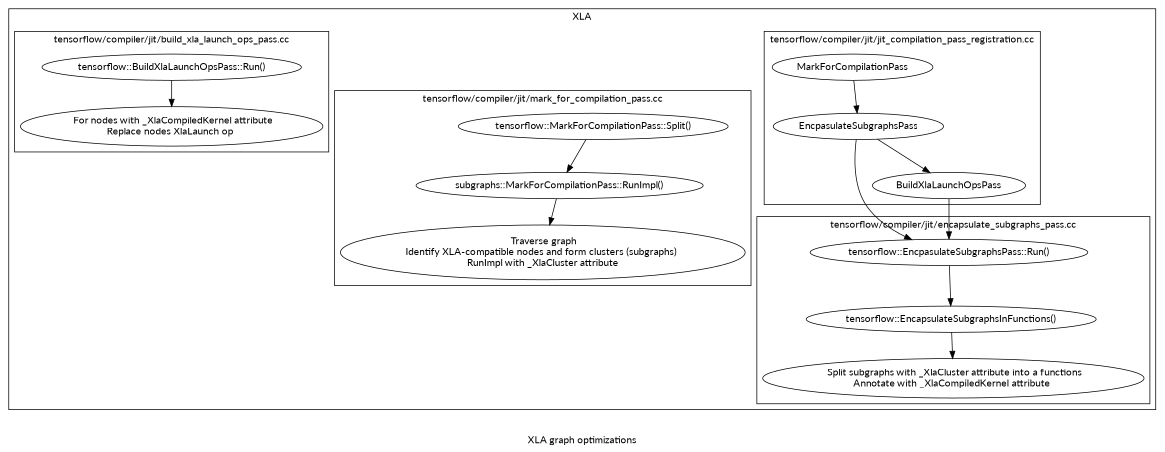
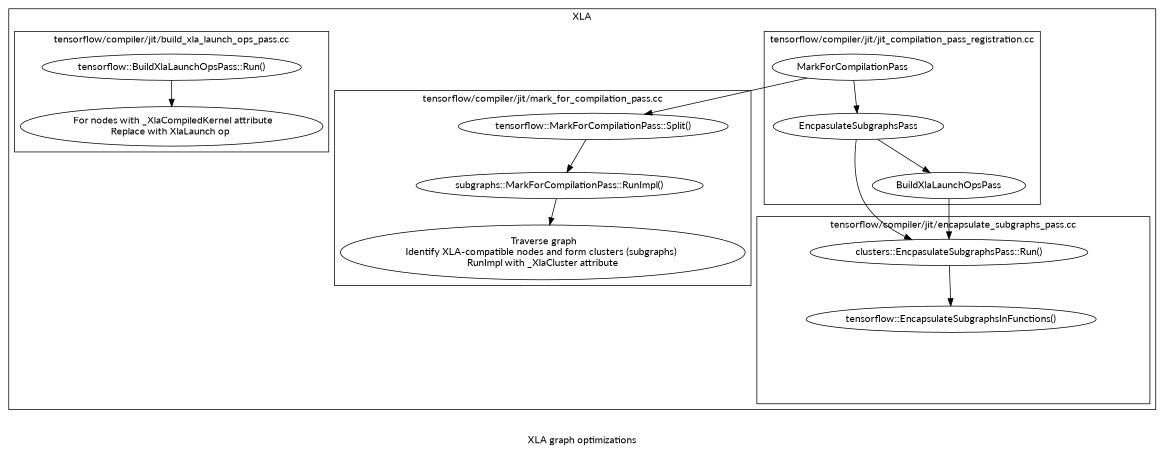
none -> (730, 95)
(172, 132) -> (172, 132)
(949, 252) -> (949, 252)
(953, 378) -> none
